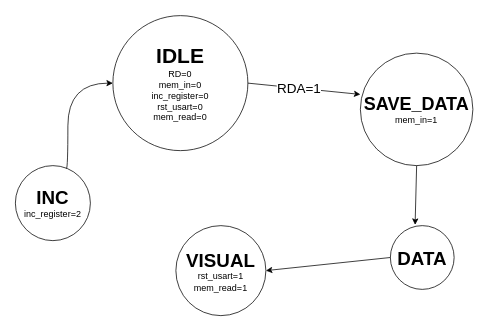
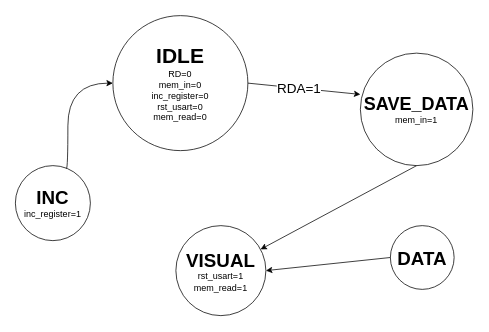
(53, 203) -> (53, 203)
(416, 207) -> (341, 206)
